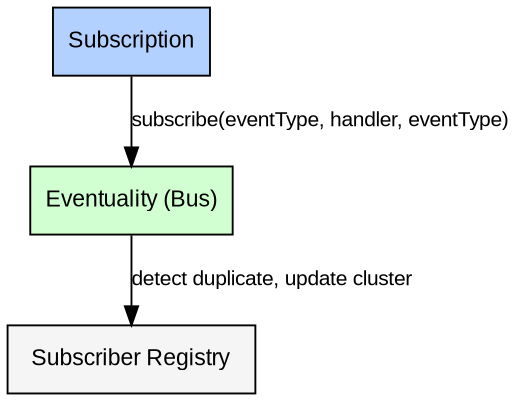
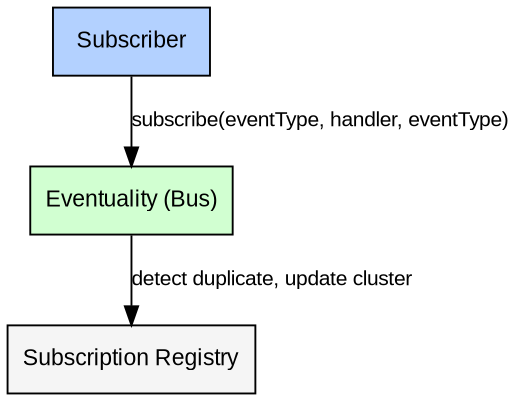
(131, 42) -> (131, 42)
(131, 359) -> (131, 359)
